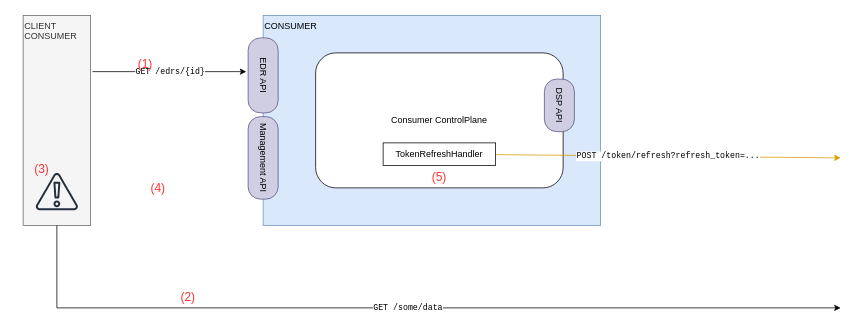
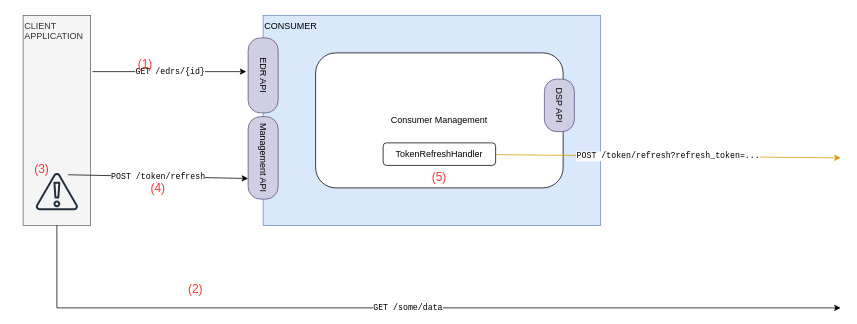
(57, 31) -> (57, 31)
(439, 120) -> (439, 120)
(439, 154) -> (439, 154)
none -> (152, 177)
(188, 297) -> (195, 289)
